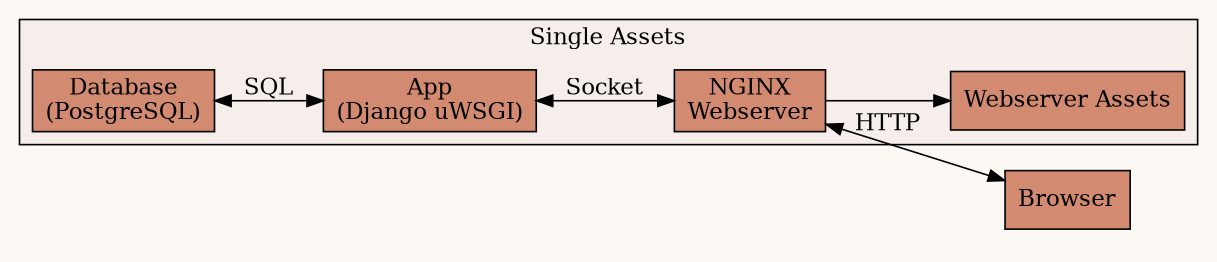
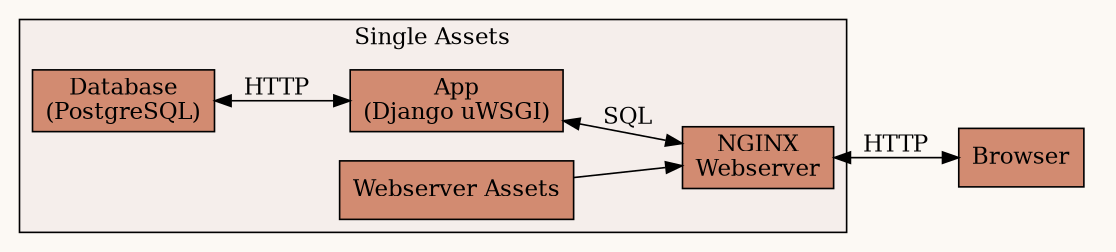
(269, 89) -> (277, 89)
(605, 89) -> (628, 118)
(880, 101) -> (620, 173)
